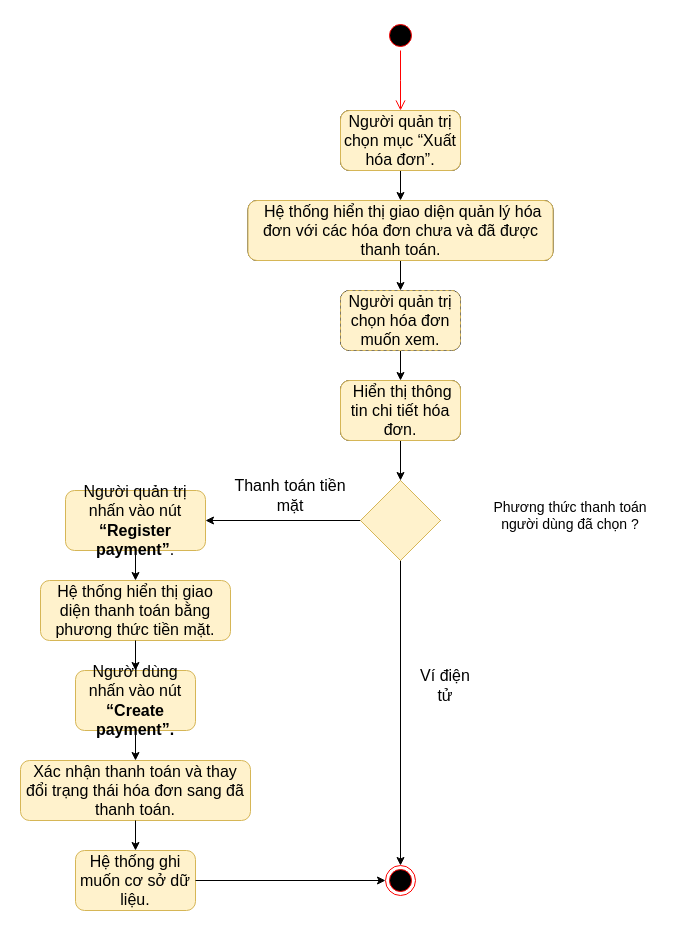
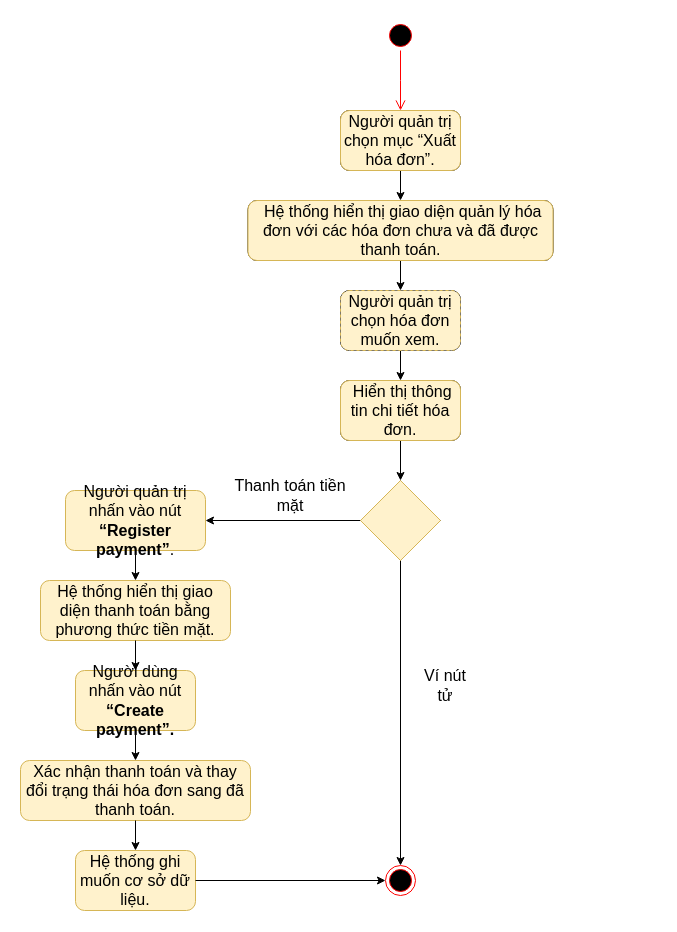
(571, 516) -> none
(446, 686) -> (446, 686)
